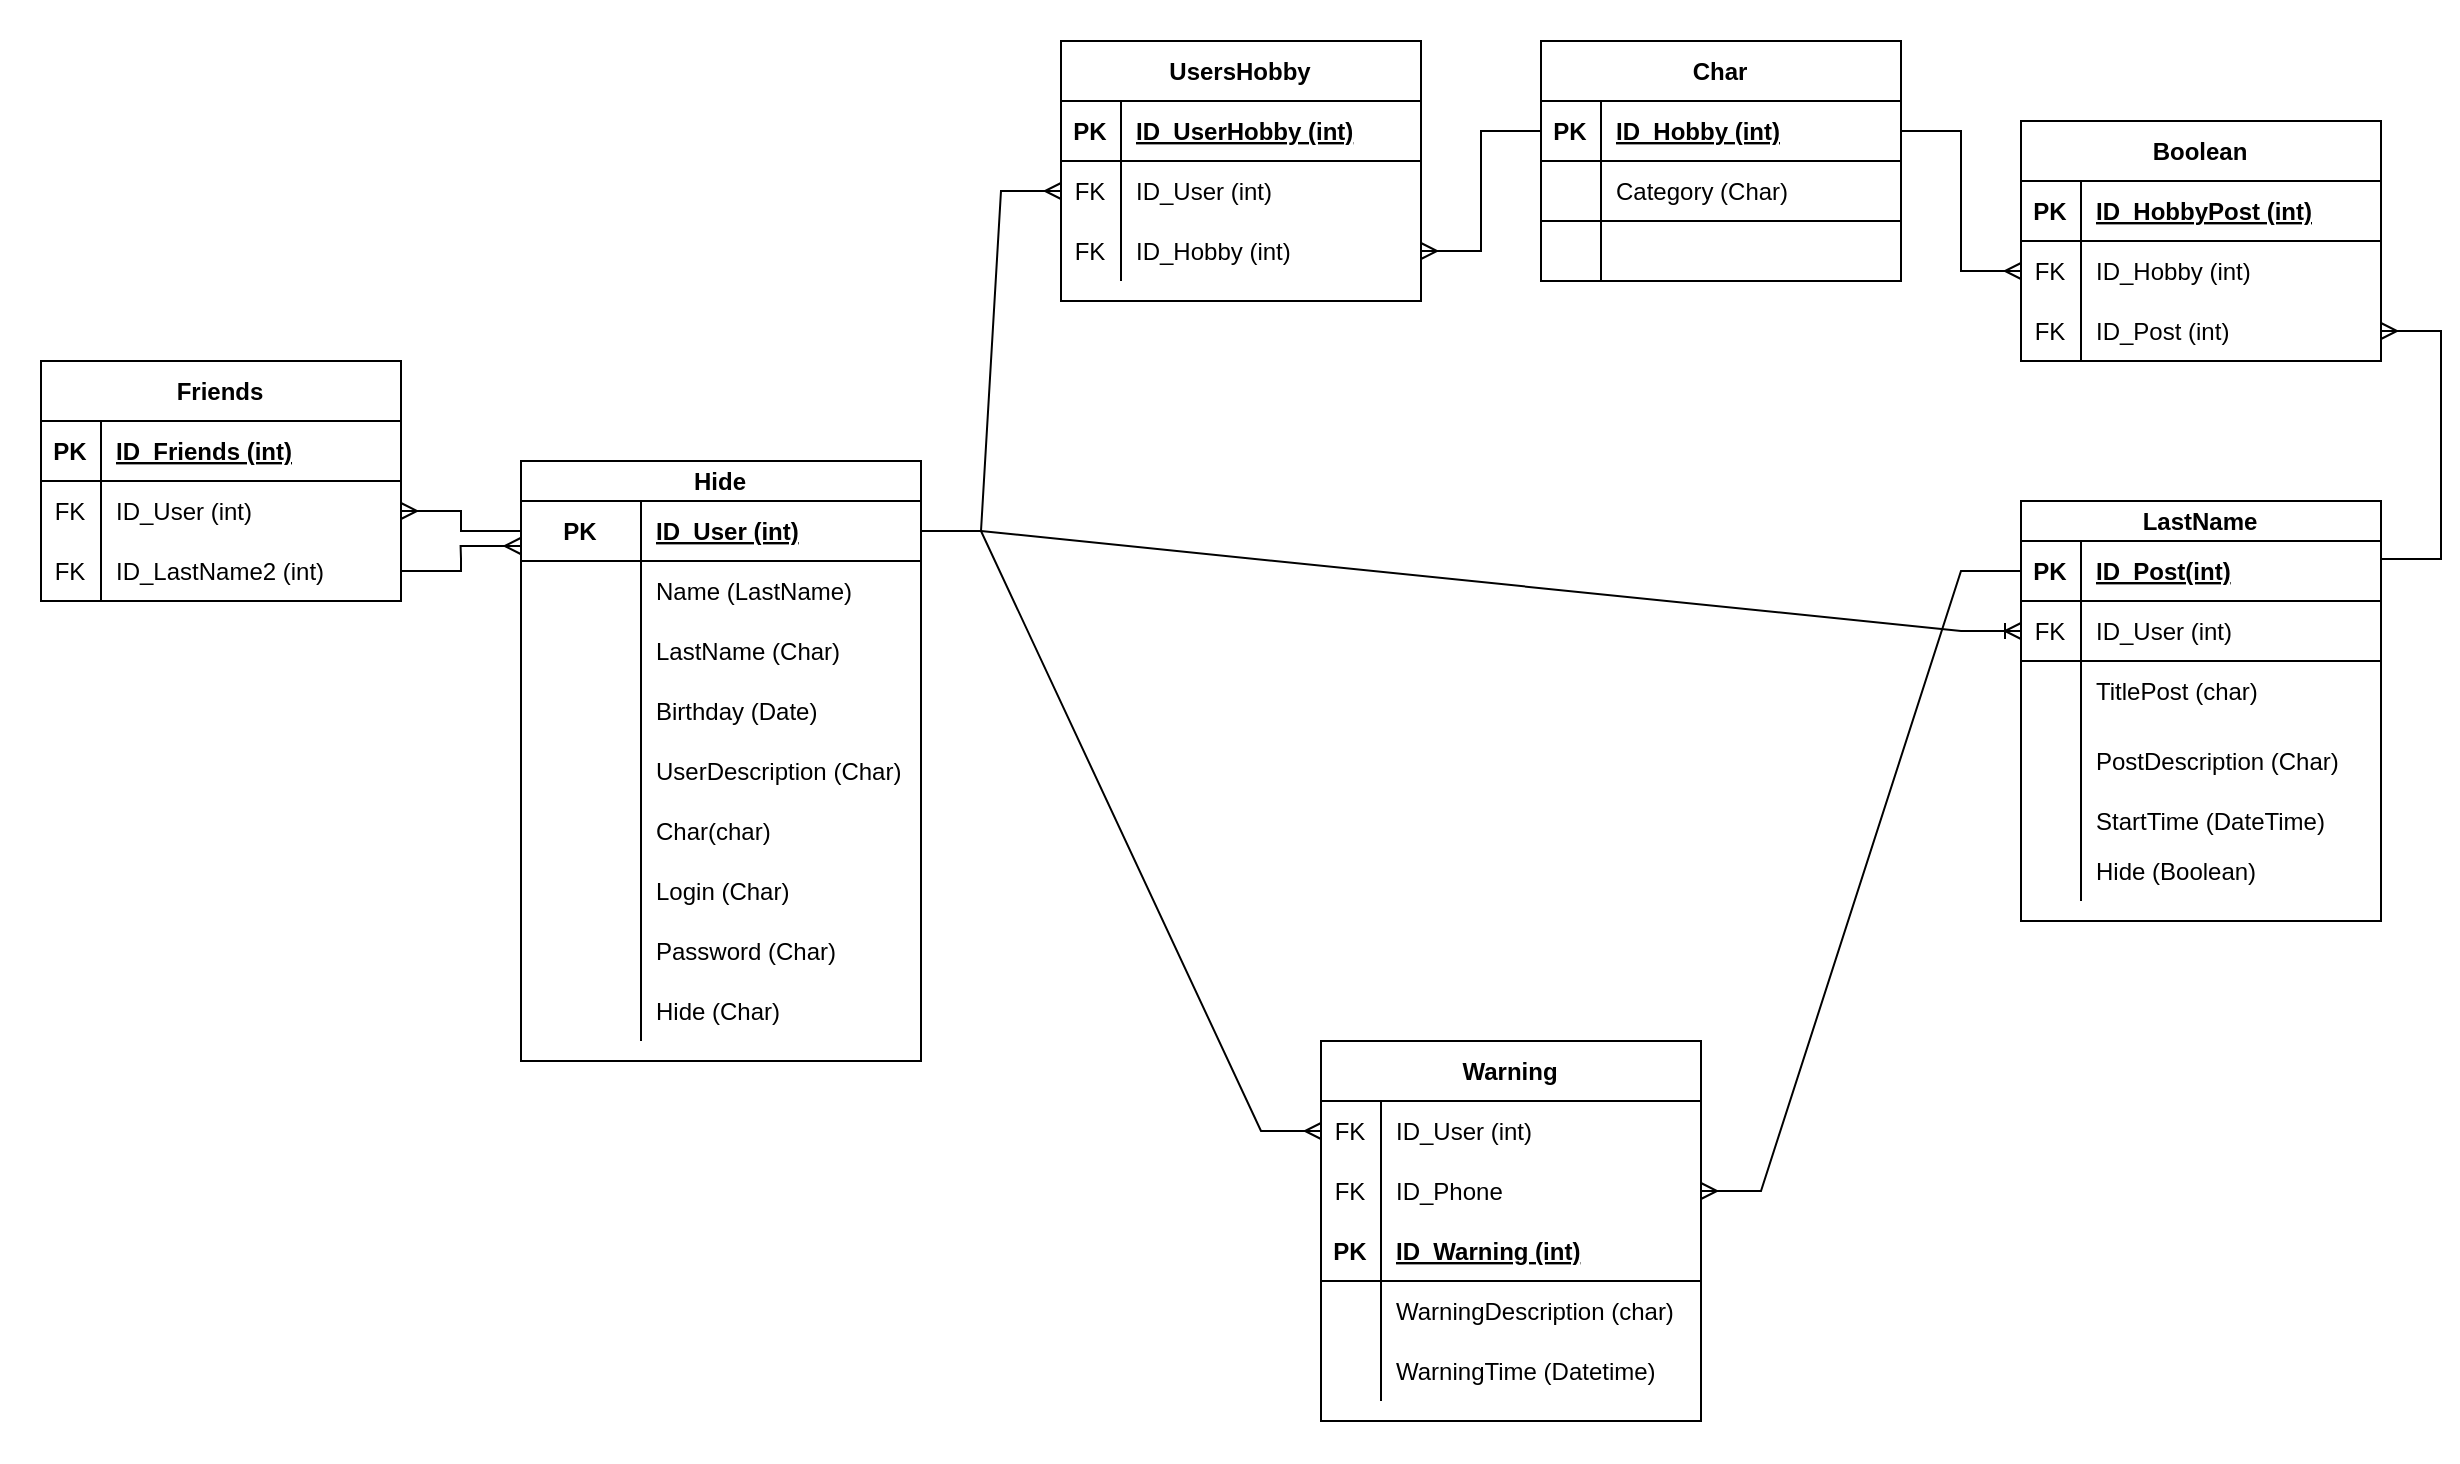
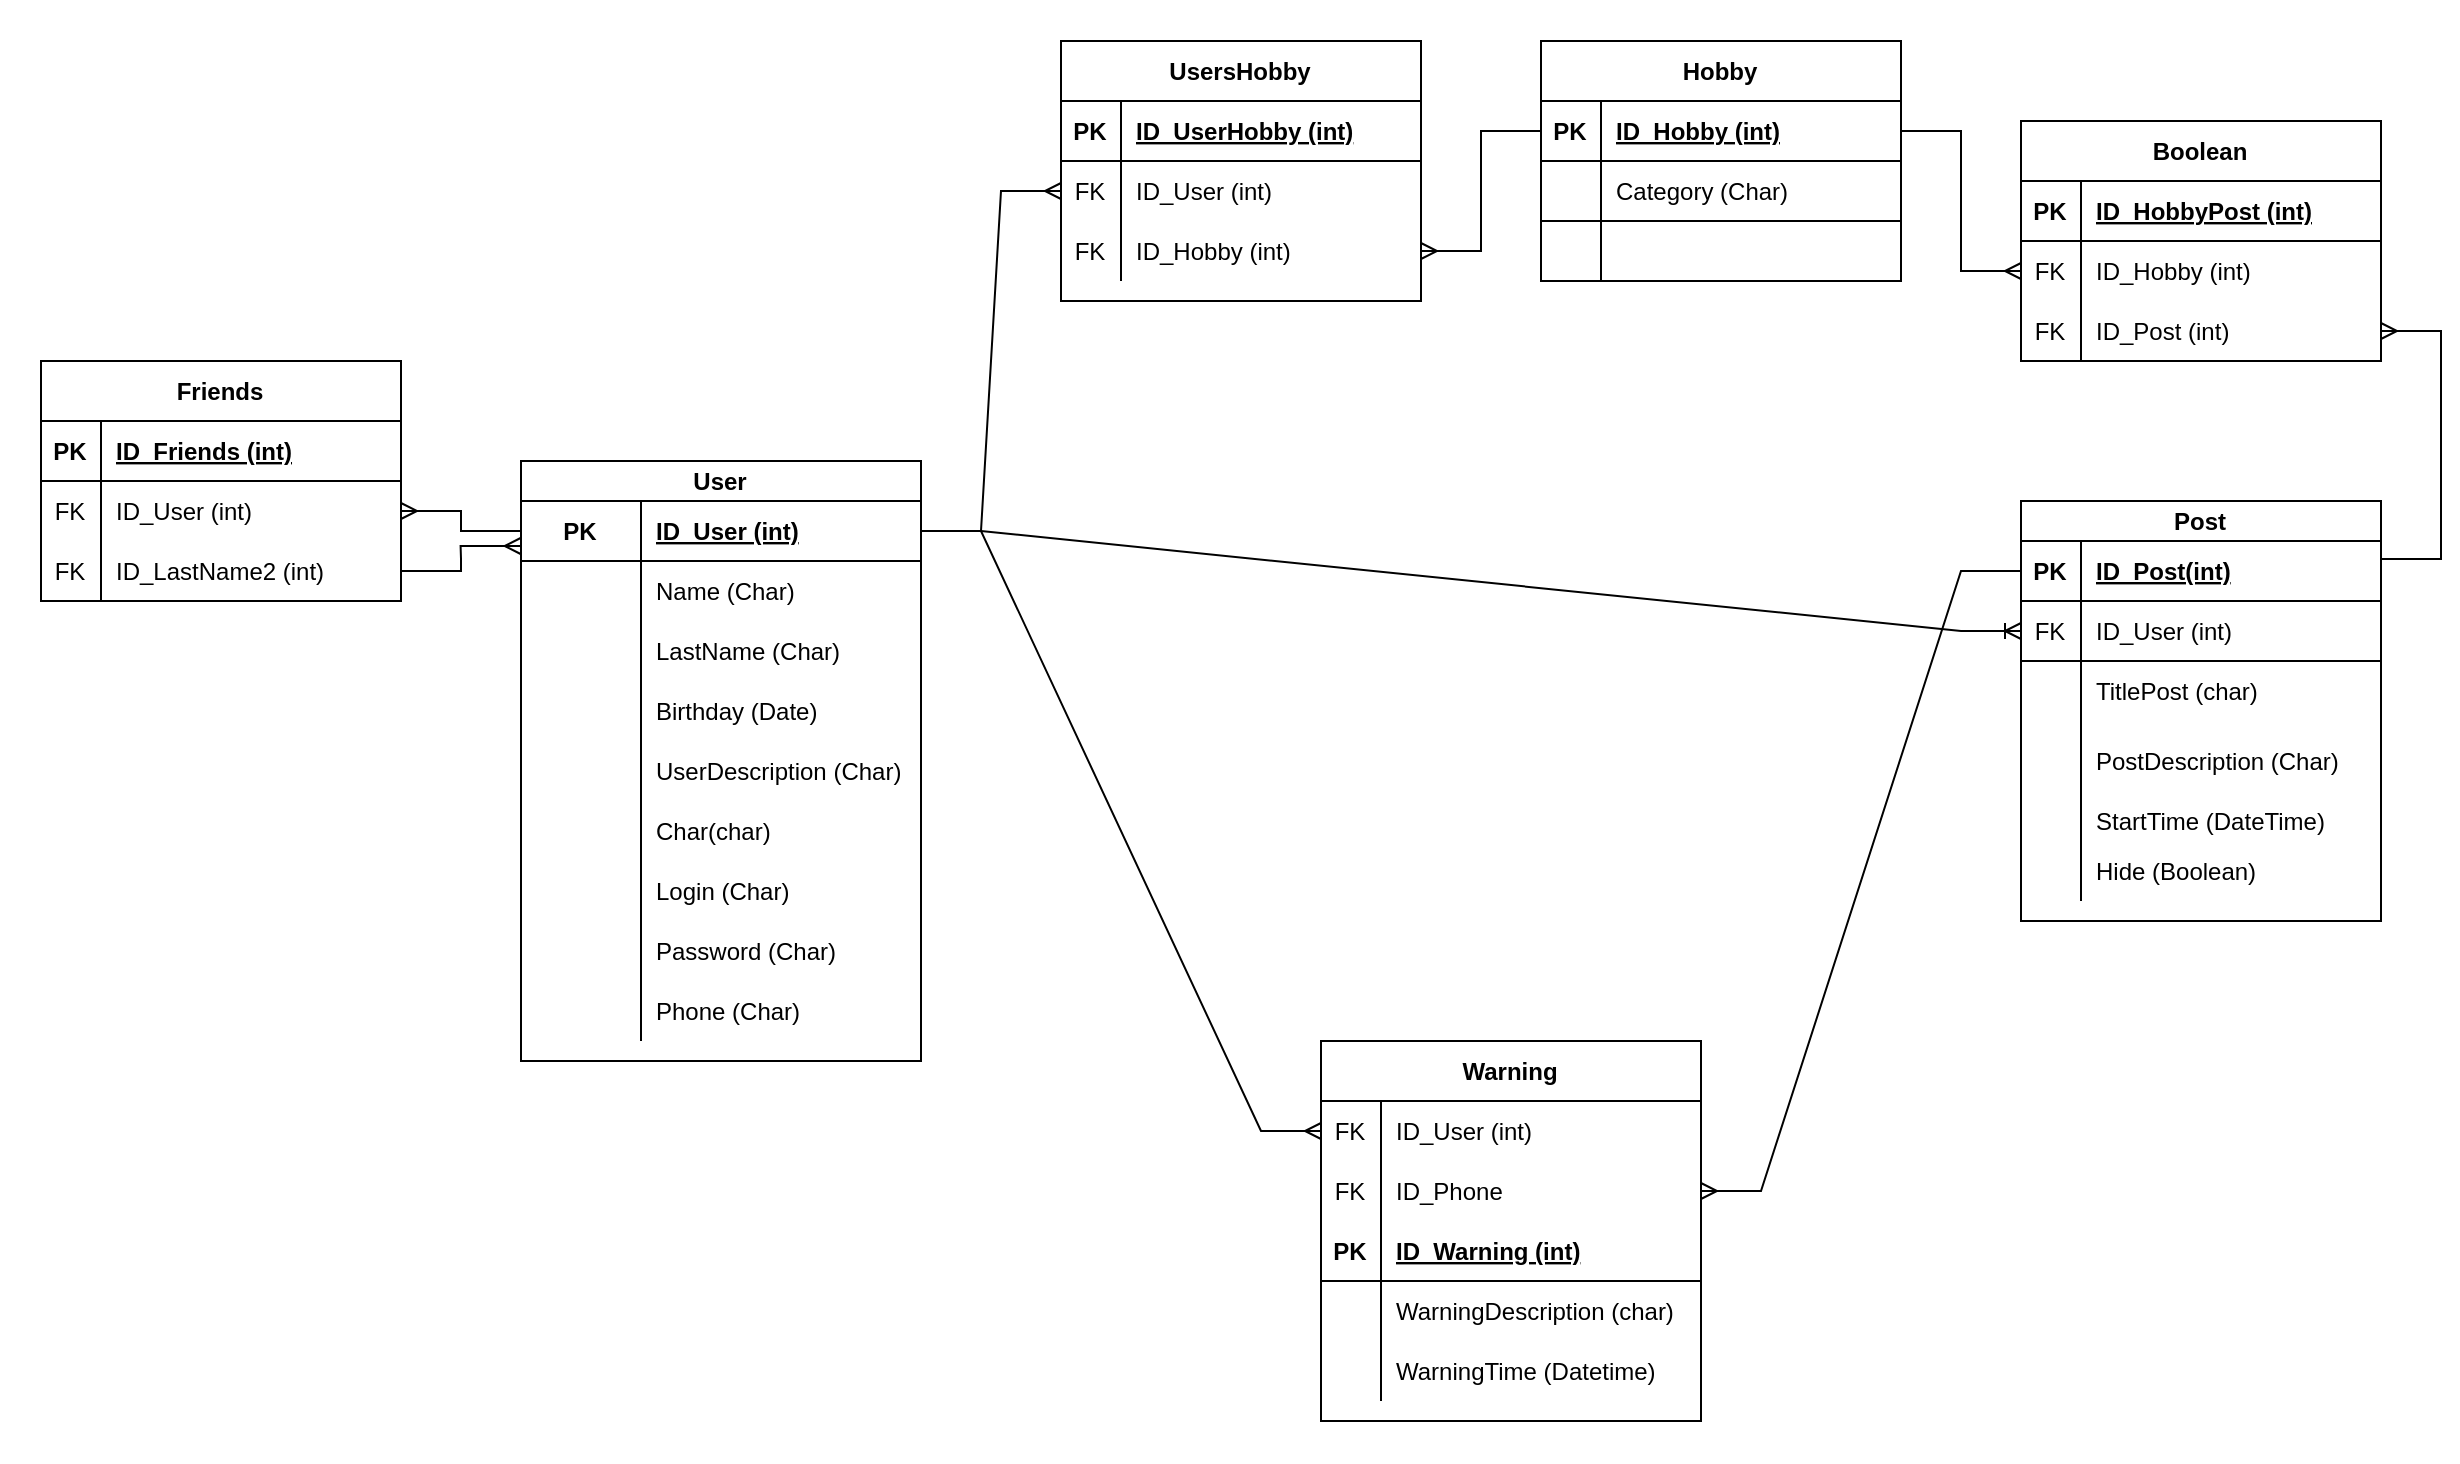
(1720, 72) -> (1720, 72)
(720, 482) -> (720, 482)
(2200, 522) -> (2200, 522)
(754, 592) -> (727, 592)
(724, 1012) -> (734, 1012)
